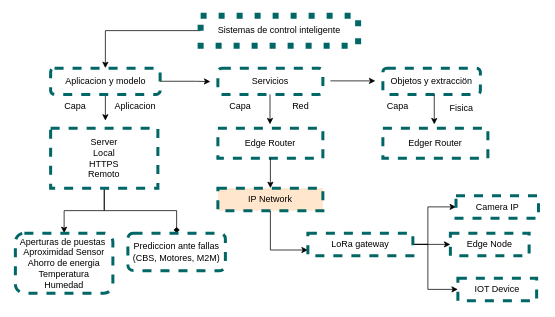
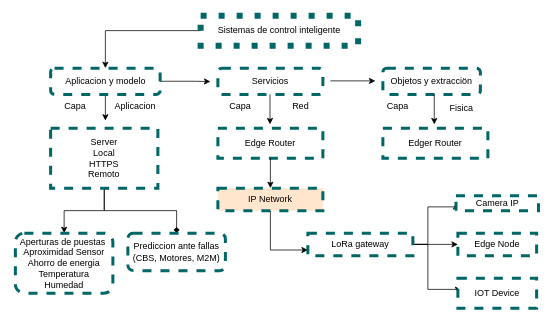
(497, 207) -> (497, 203)
(490, 244) -> (497, 244)
(497, 289) -> (497, 293)
